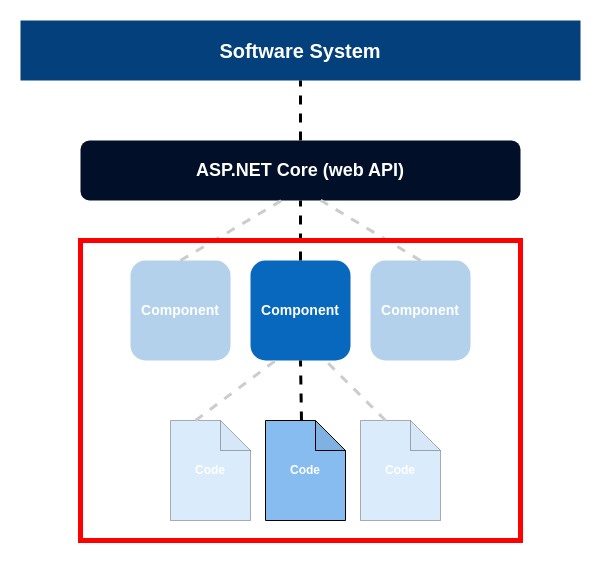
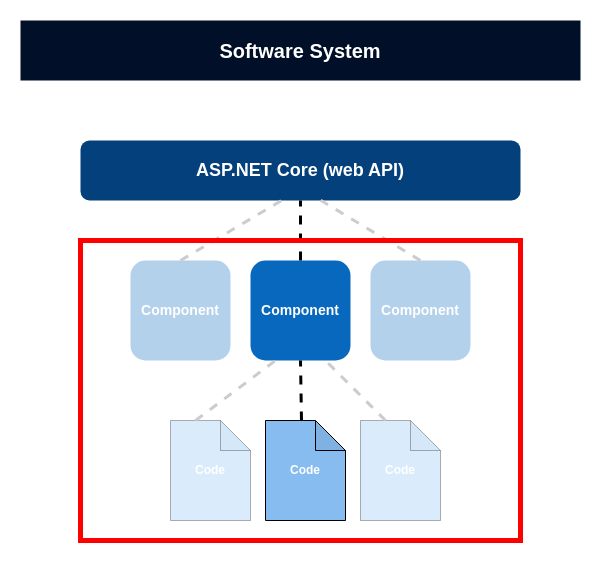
(301, 51) -> (301, 51)
(301, 112) -> none
(301, 171) -> (301, 171)
